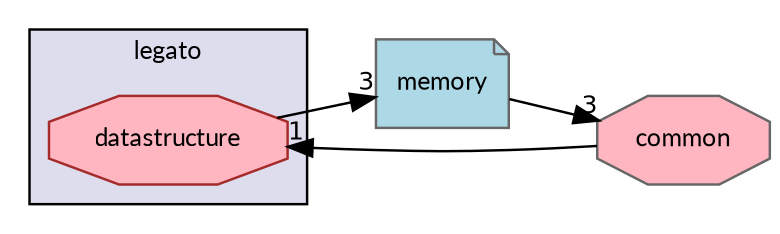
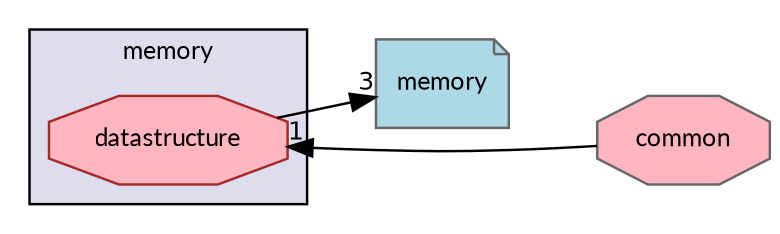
(168, 53) -> (168, 53)
(542, 107) -> none
